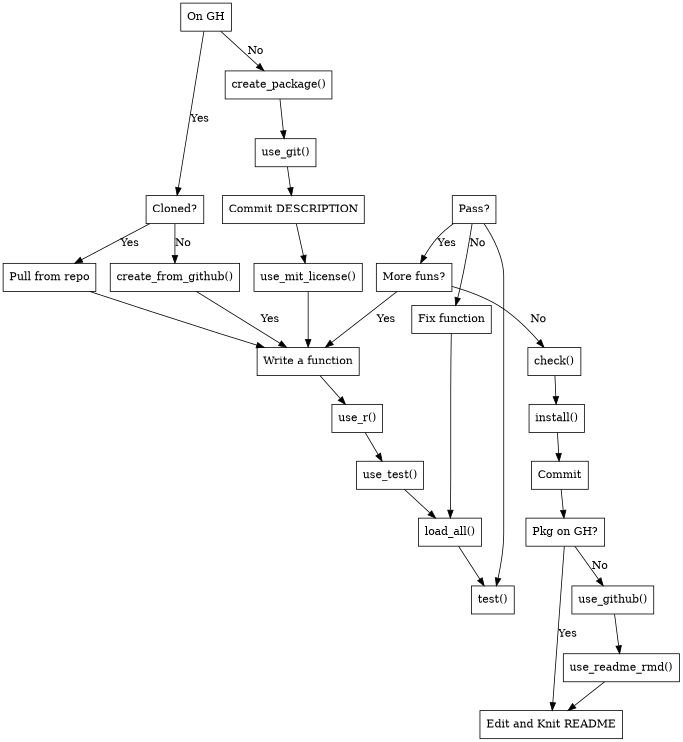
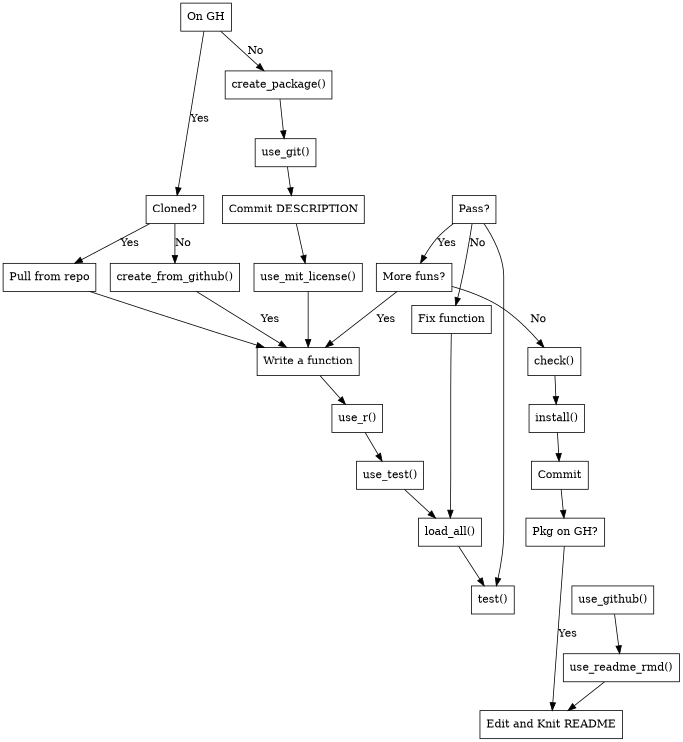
(587, 563) -> none
